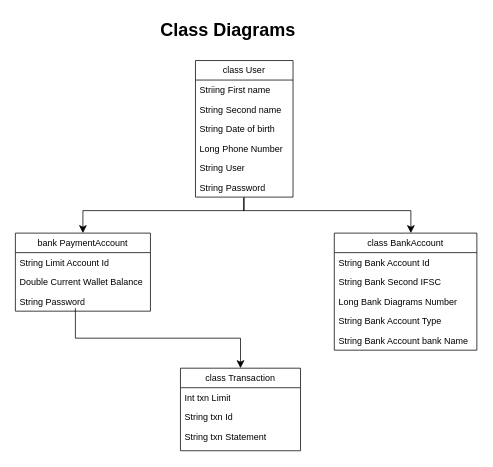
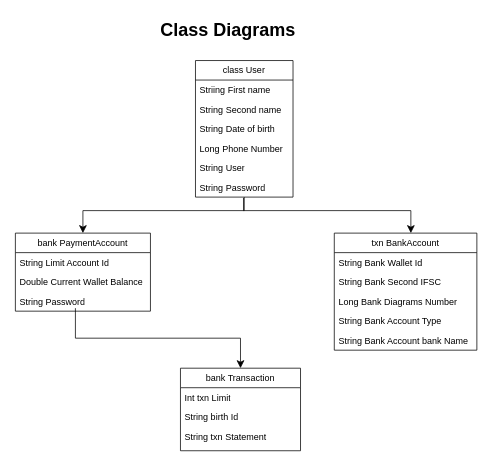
(405, 243) -> (405, 243)
(389, 263) -> (385, 263)
(240, 378) -> (240, 378)
(214, 418) -> (218, 418)
